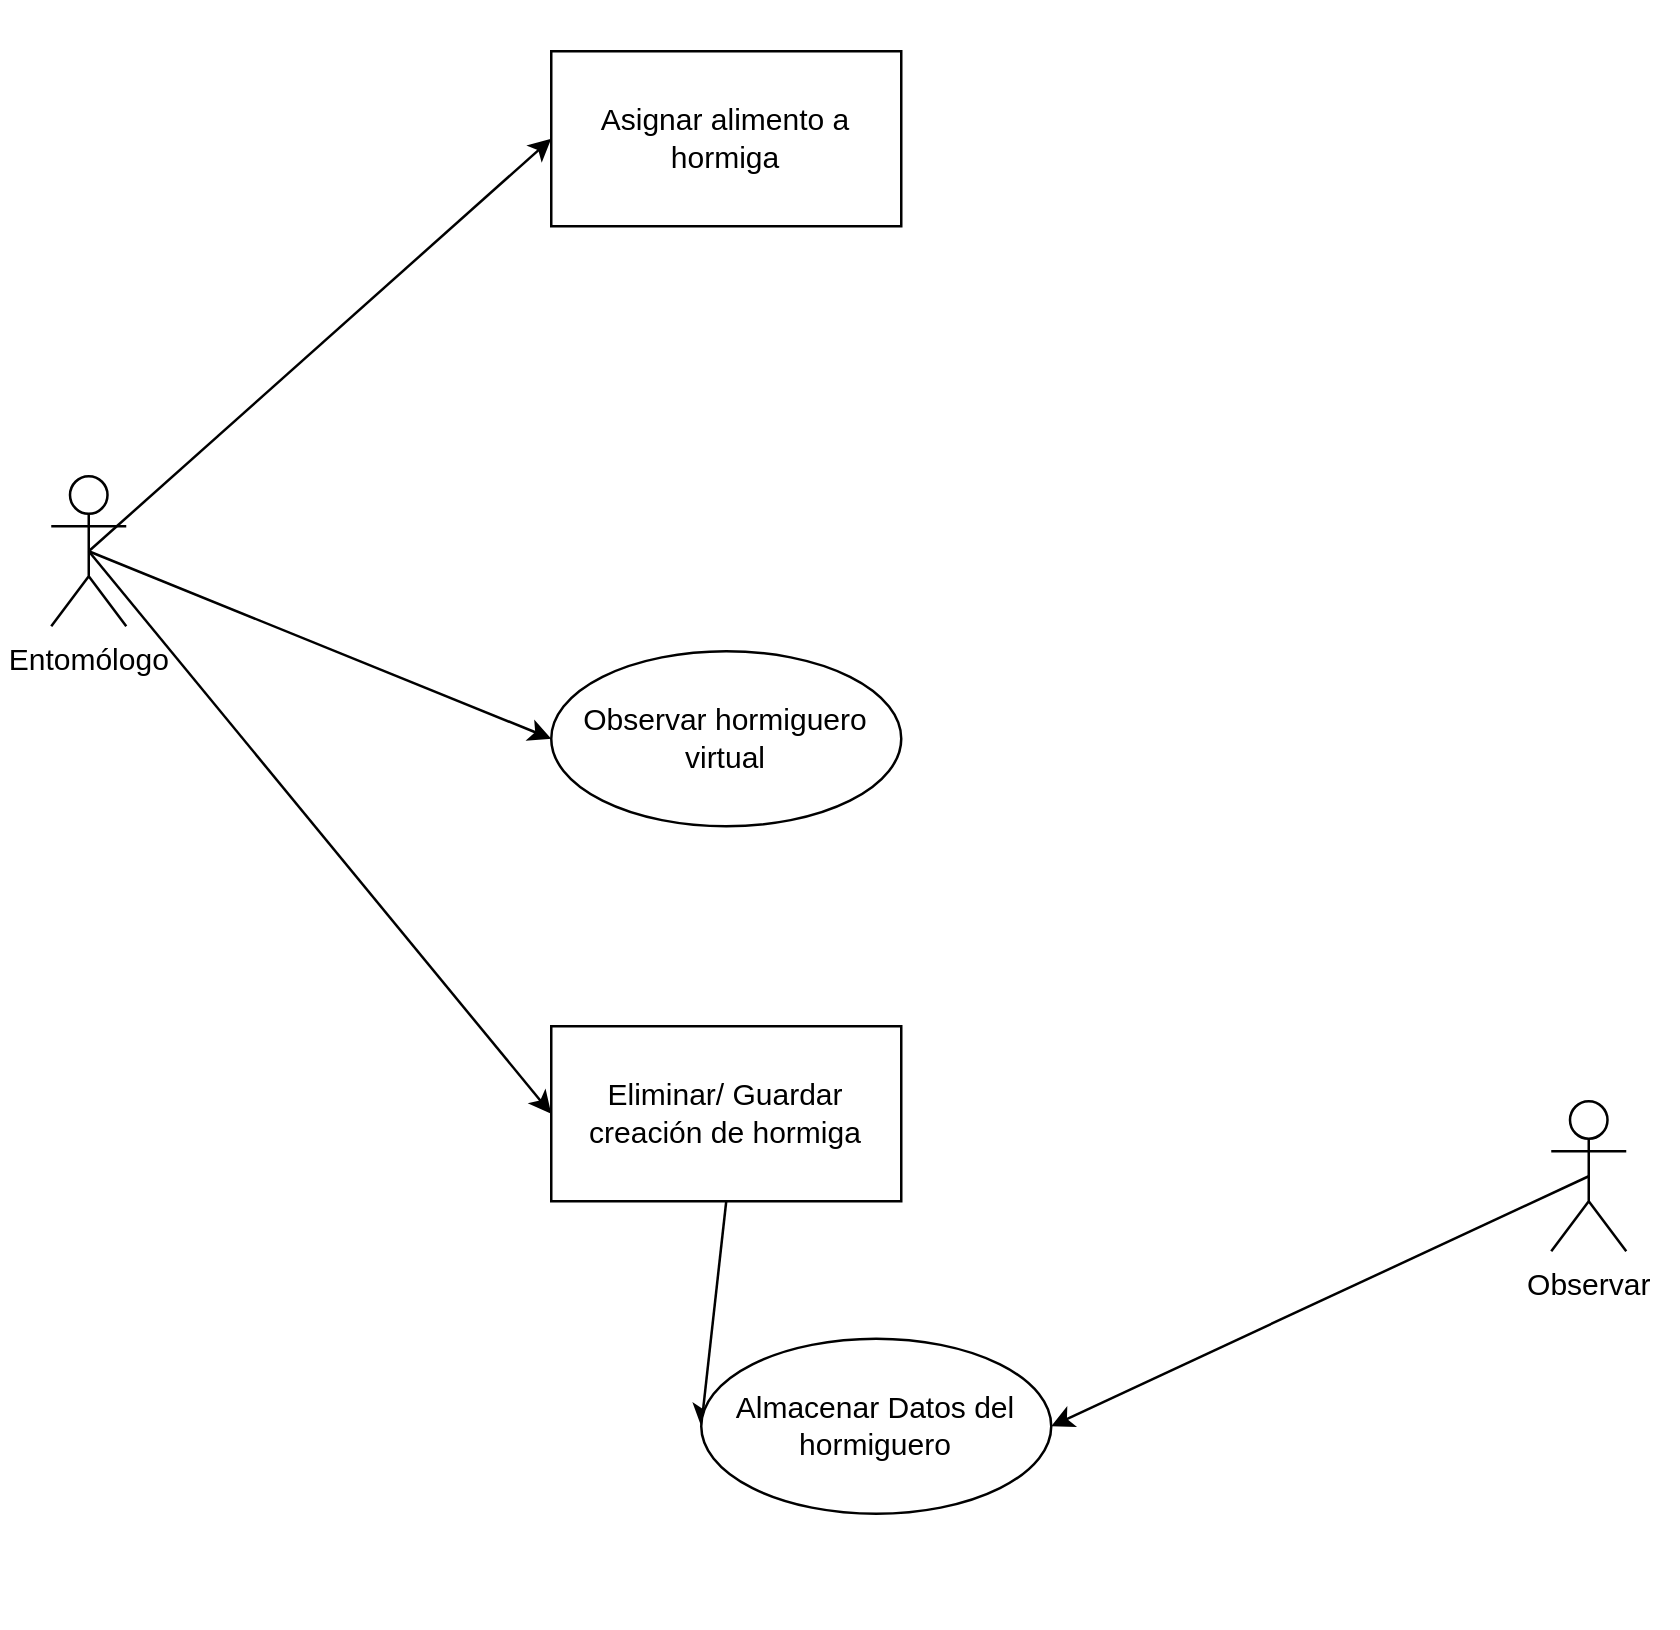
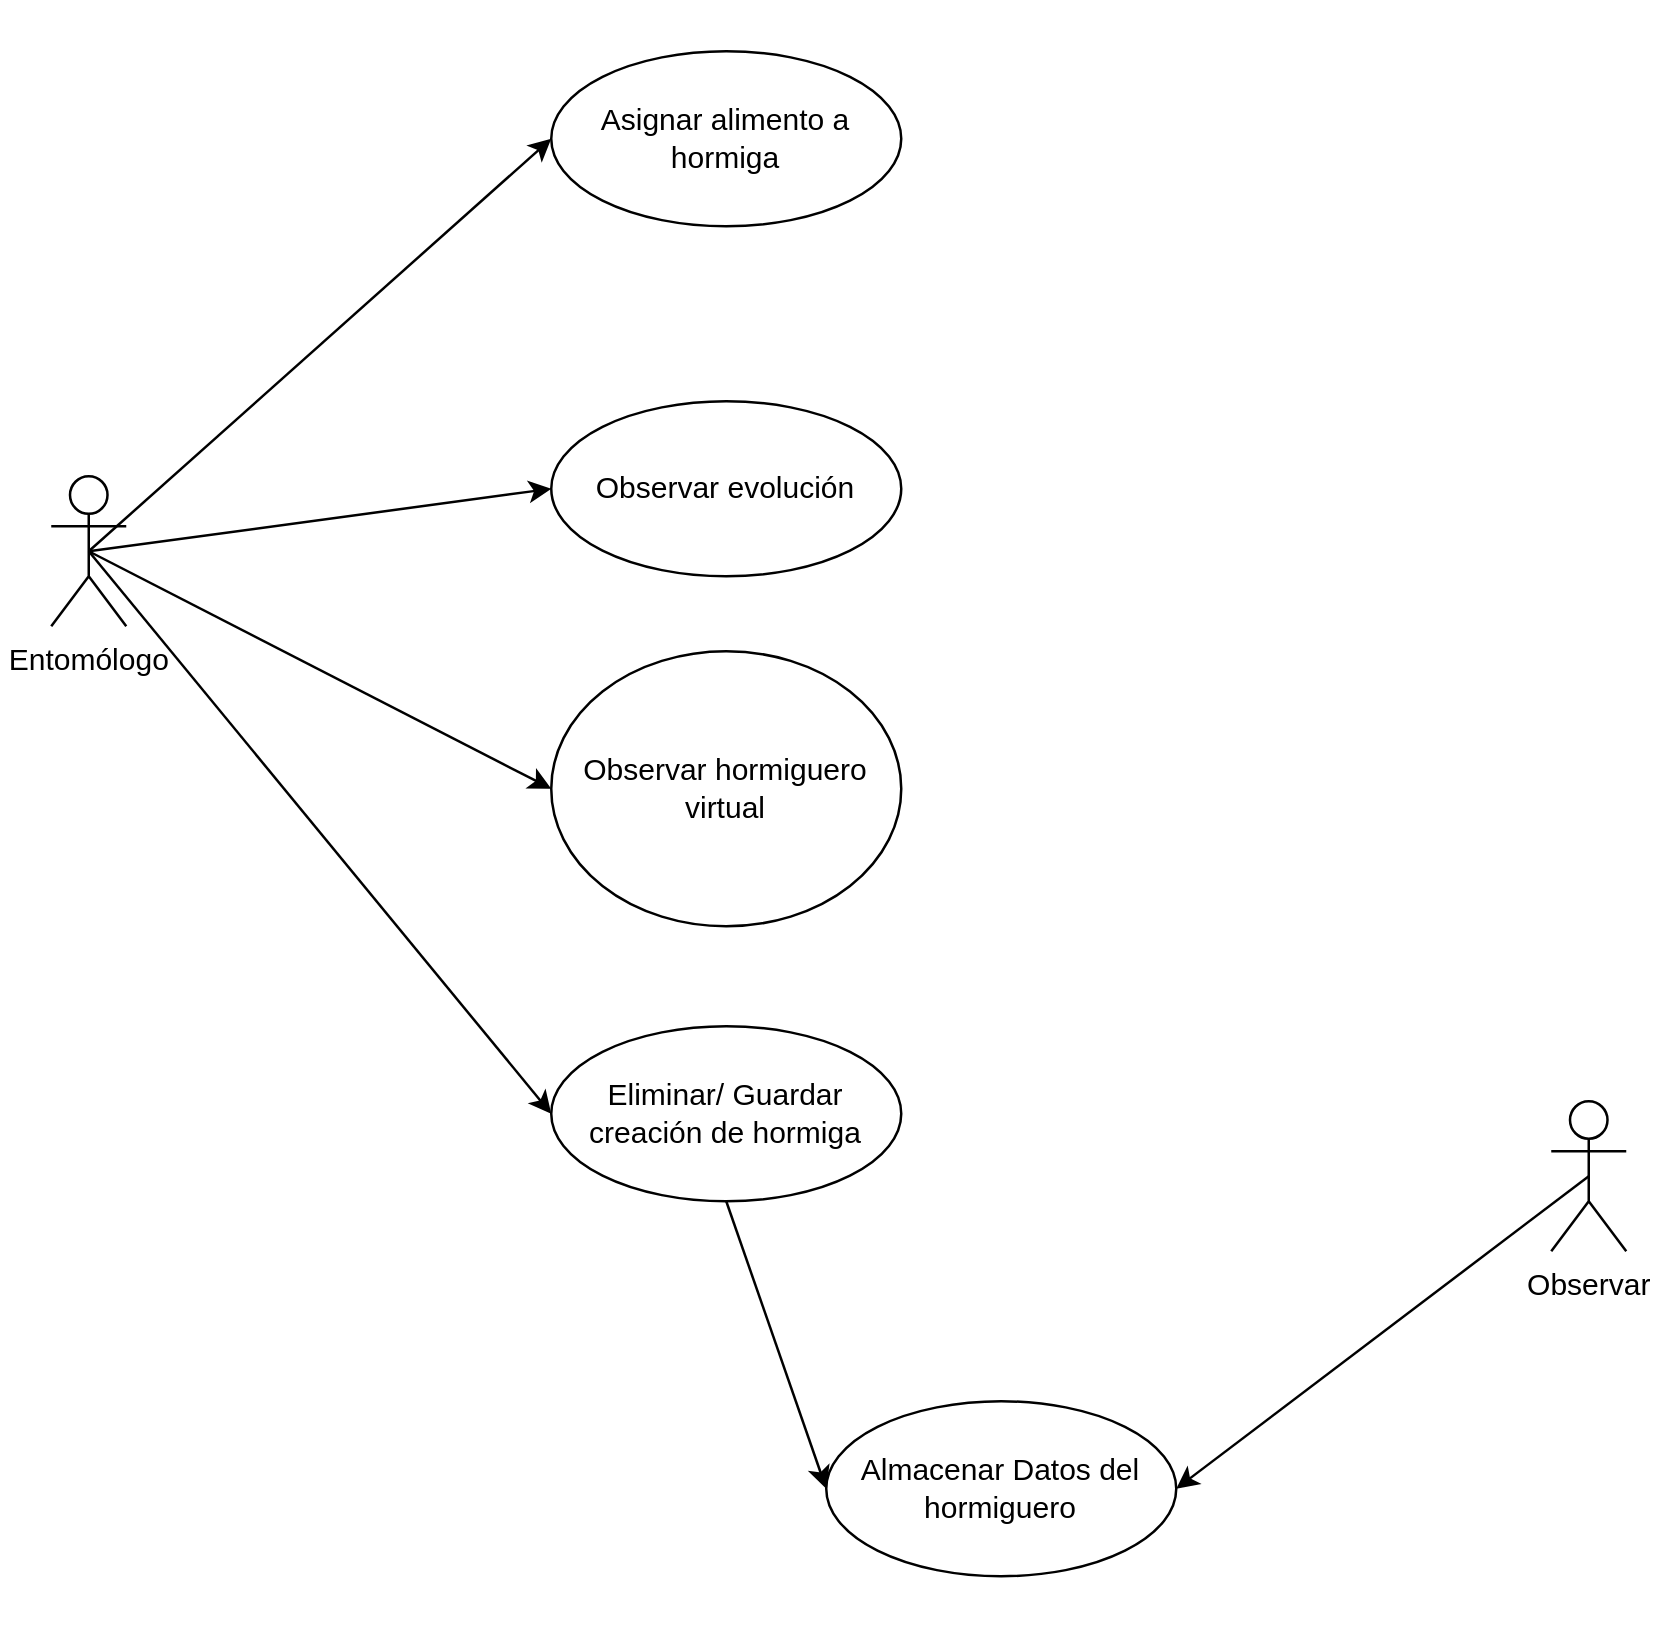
(726, 139) -> (726, 139)
none -> (726, 489)
none -> (325, 519)
(726, 739) -> (726, 789)
(726, 1114) -> (726, 1114)
(876, 1426) -> (1001, 1489)
